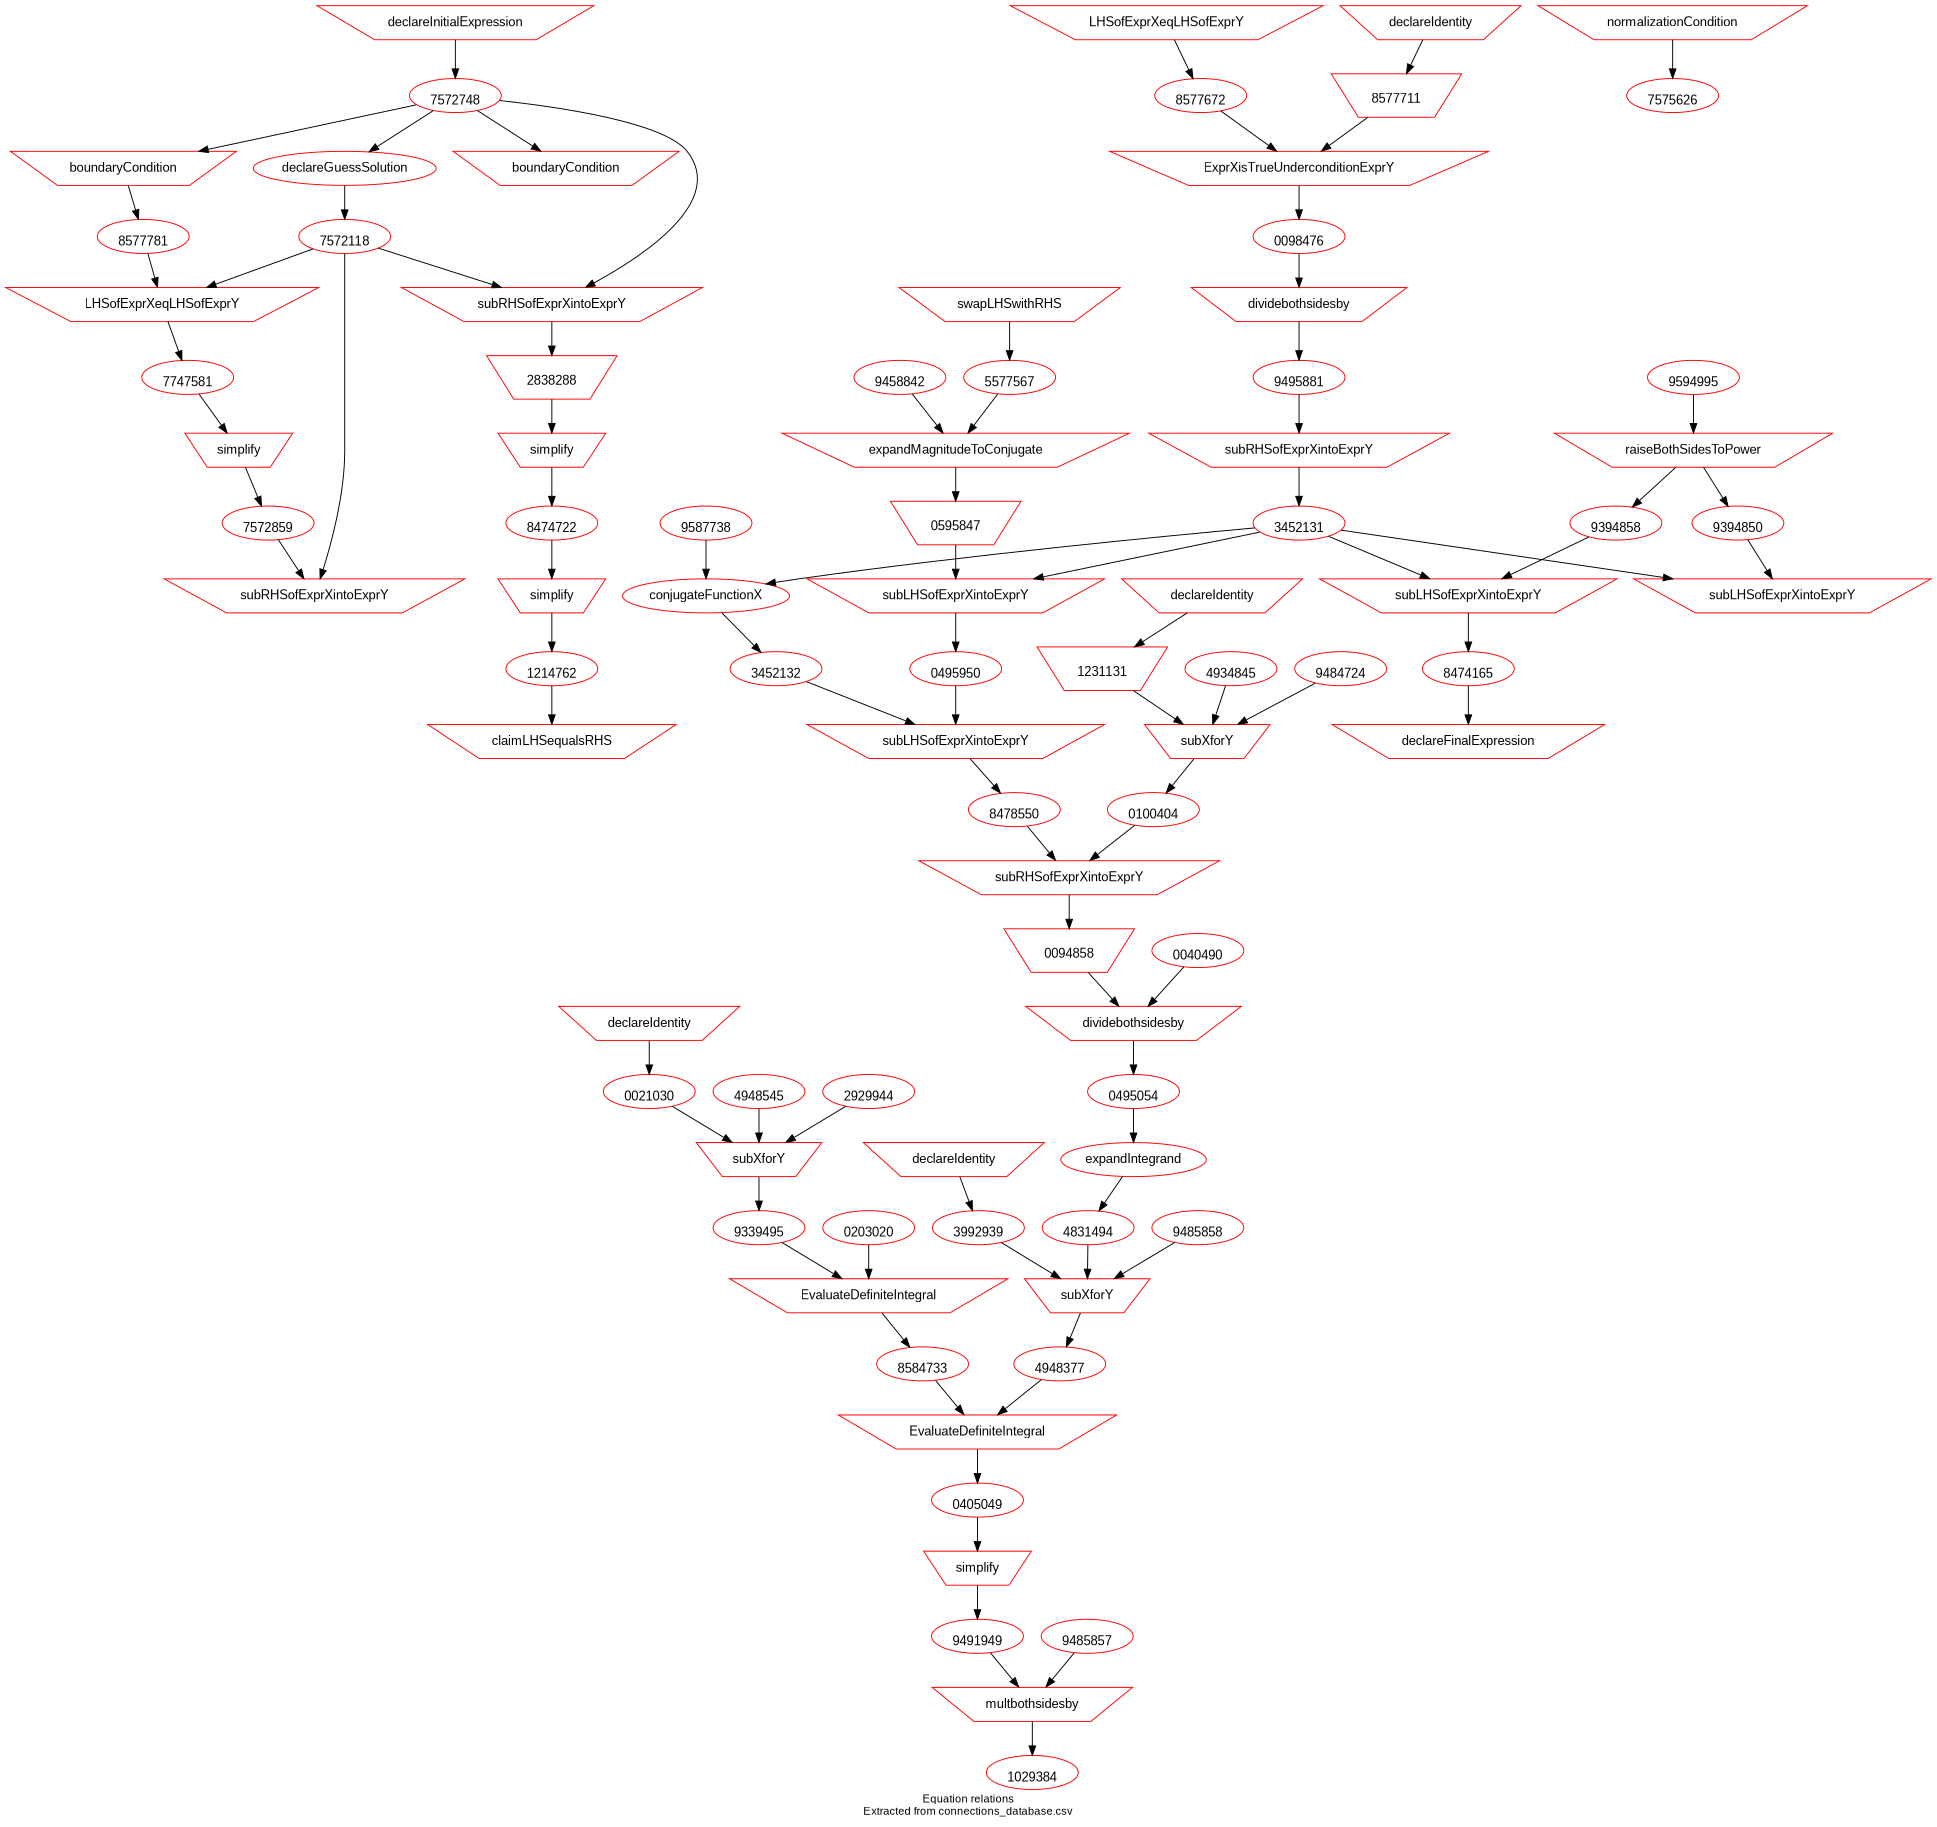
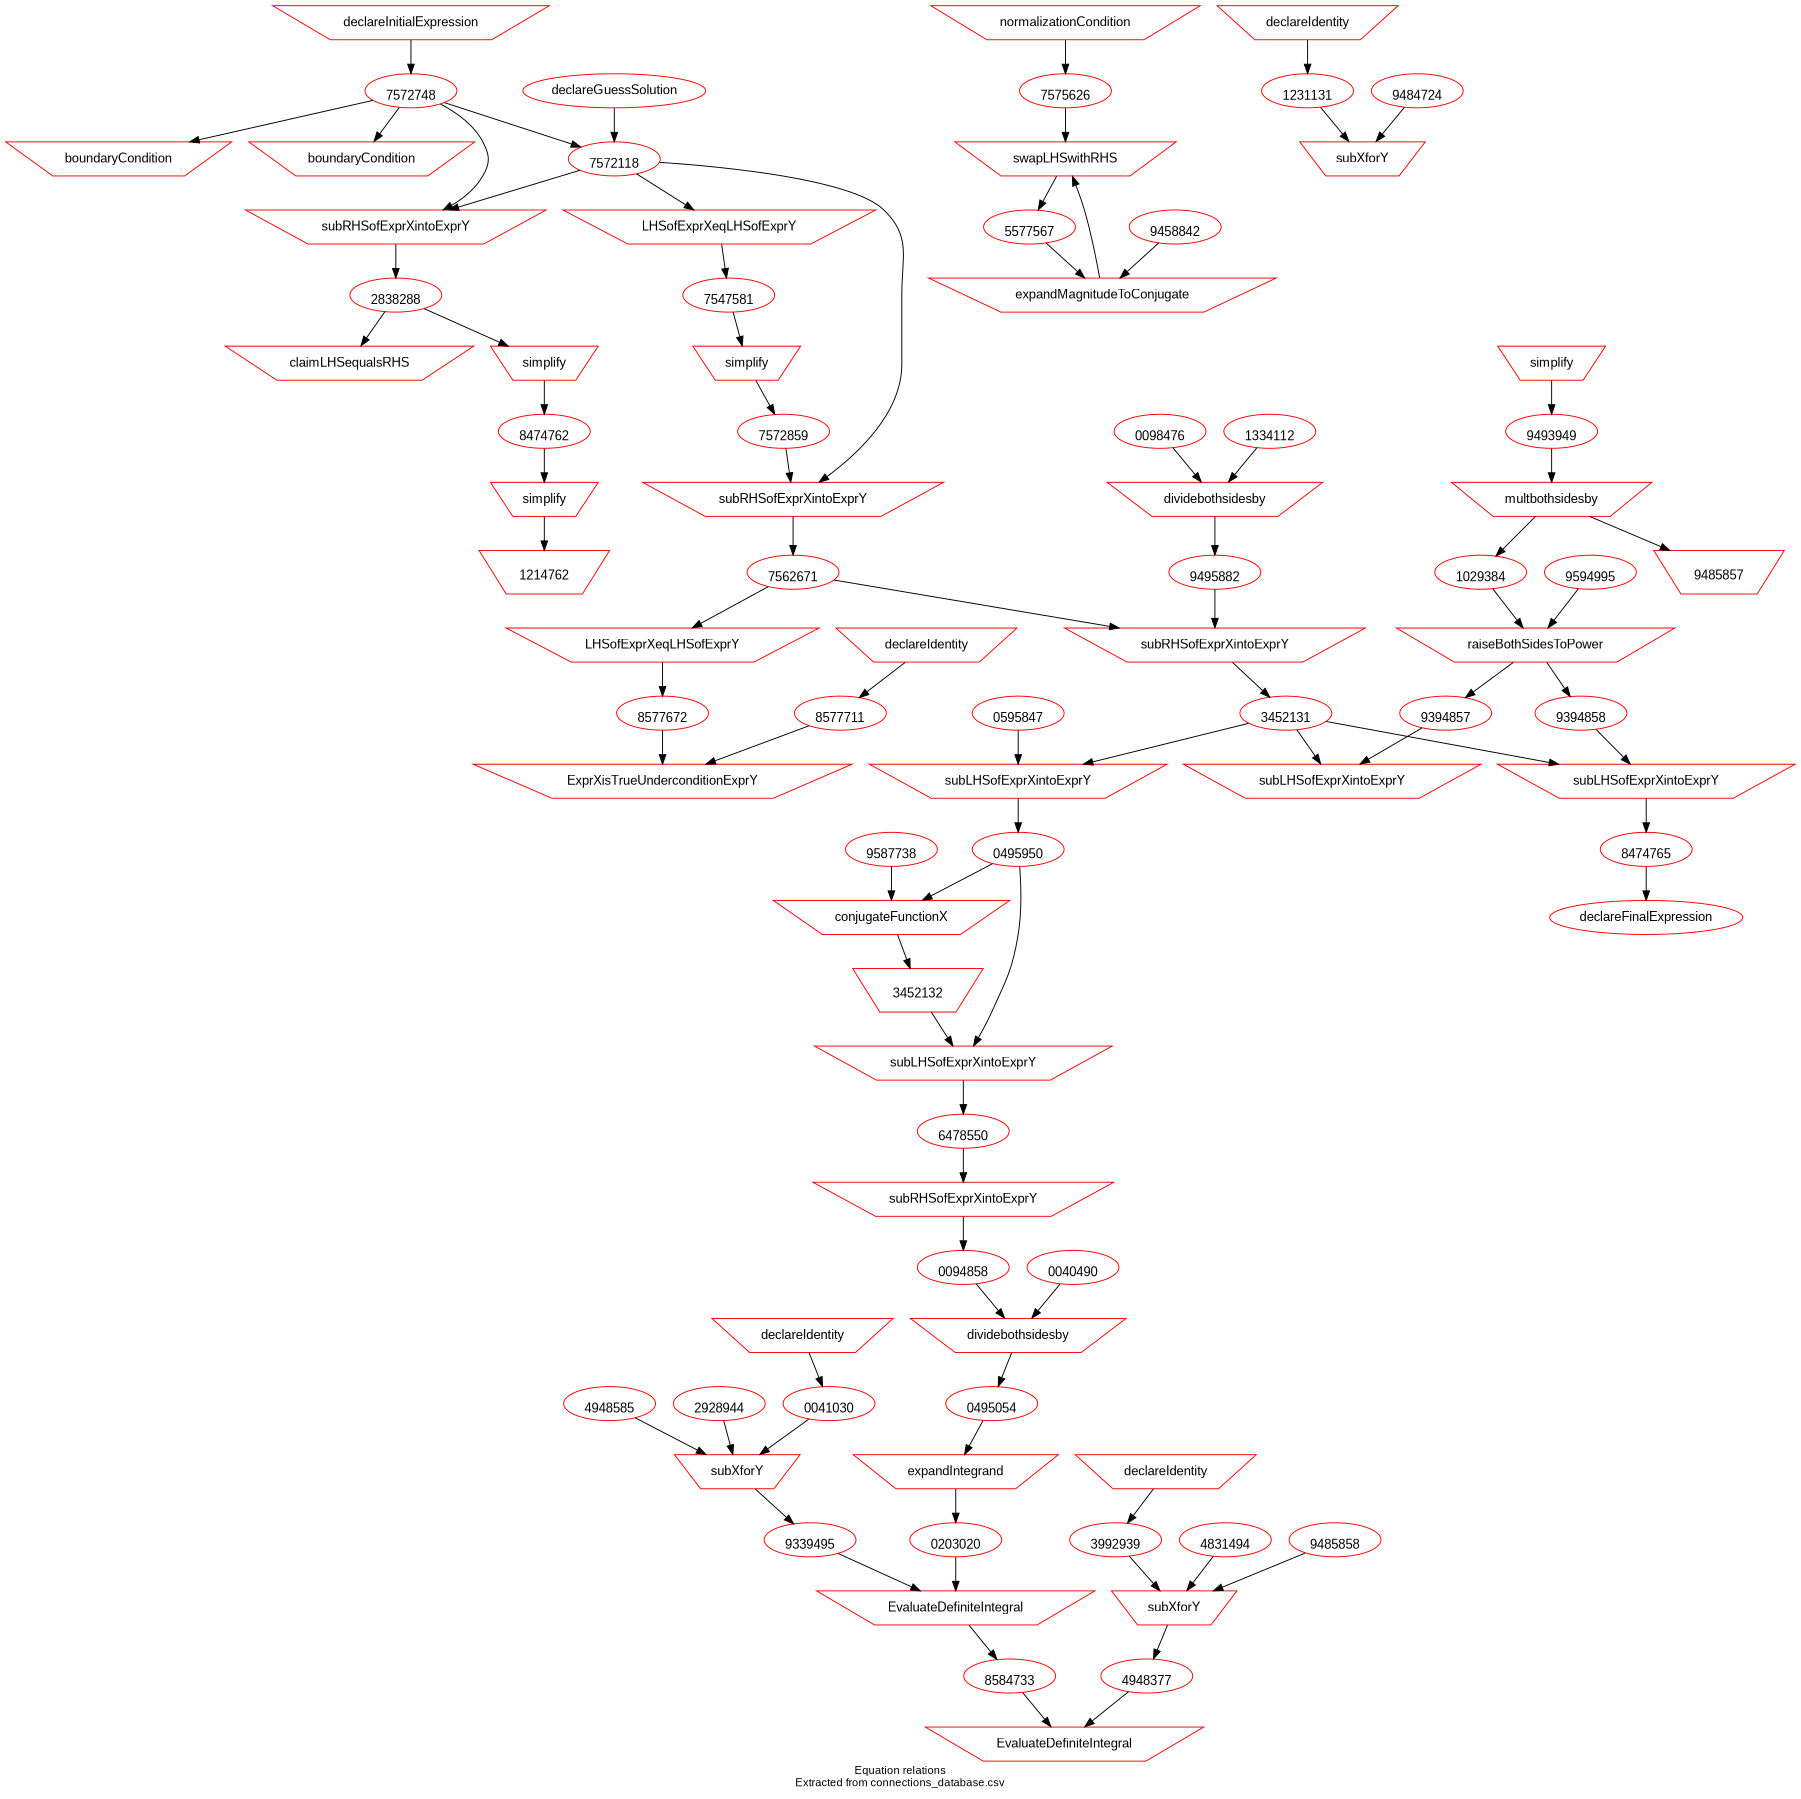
(1396, 96) -> (840, 713)
none -> (1065, 120)
(405, 129) -> (508, 123)
(1299, 198) -> none
(143, 236) -> none
(188, 377) -> (729, 295)
(552, 377) -> (396, 295)
(1299, 377) -> (1215, 572)
none -> (1270, 431)
(956, 479) -> (1090, 231)
(552, 523) -> (544, 431)
(956, 523) -> (1018, 713)
(1738, 523) -> (1446, 713)
(1015, 552) -> (962, 880)
none -> (793, 572)
(706, 596) -> (891, 917)
none -> (1505, 605)
(552, 669) -> (544, 572)
(776, 669) -> (918, 990)
(1102, 669) -> (1308, 91)
(1231, 669) -> none
(1468, 669) -> (1646, 849)
(552, 700) -> (376, 325)
(1468, 742) -> (1646, 917)
(1014, 810) -> (963, 1131)
(1153, 810) -> none
(1069, 951) -> (963, 1267)
(649, 1091) -> (829, 1404)
(759, 1091) -> (610, 1404)
(869, 1091) -> (719, 1404)
(1133, 1160) -> (956, 1472)
(1114, 1190) -> (956, 1501)
(977, 1500) -> none
(977, 1636) -> (1552, 431)
(1087, 1636) -> (1719, 572)
(1063, 1666) -> (1625, 532)
